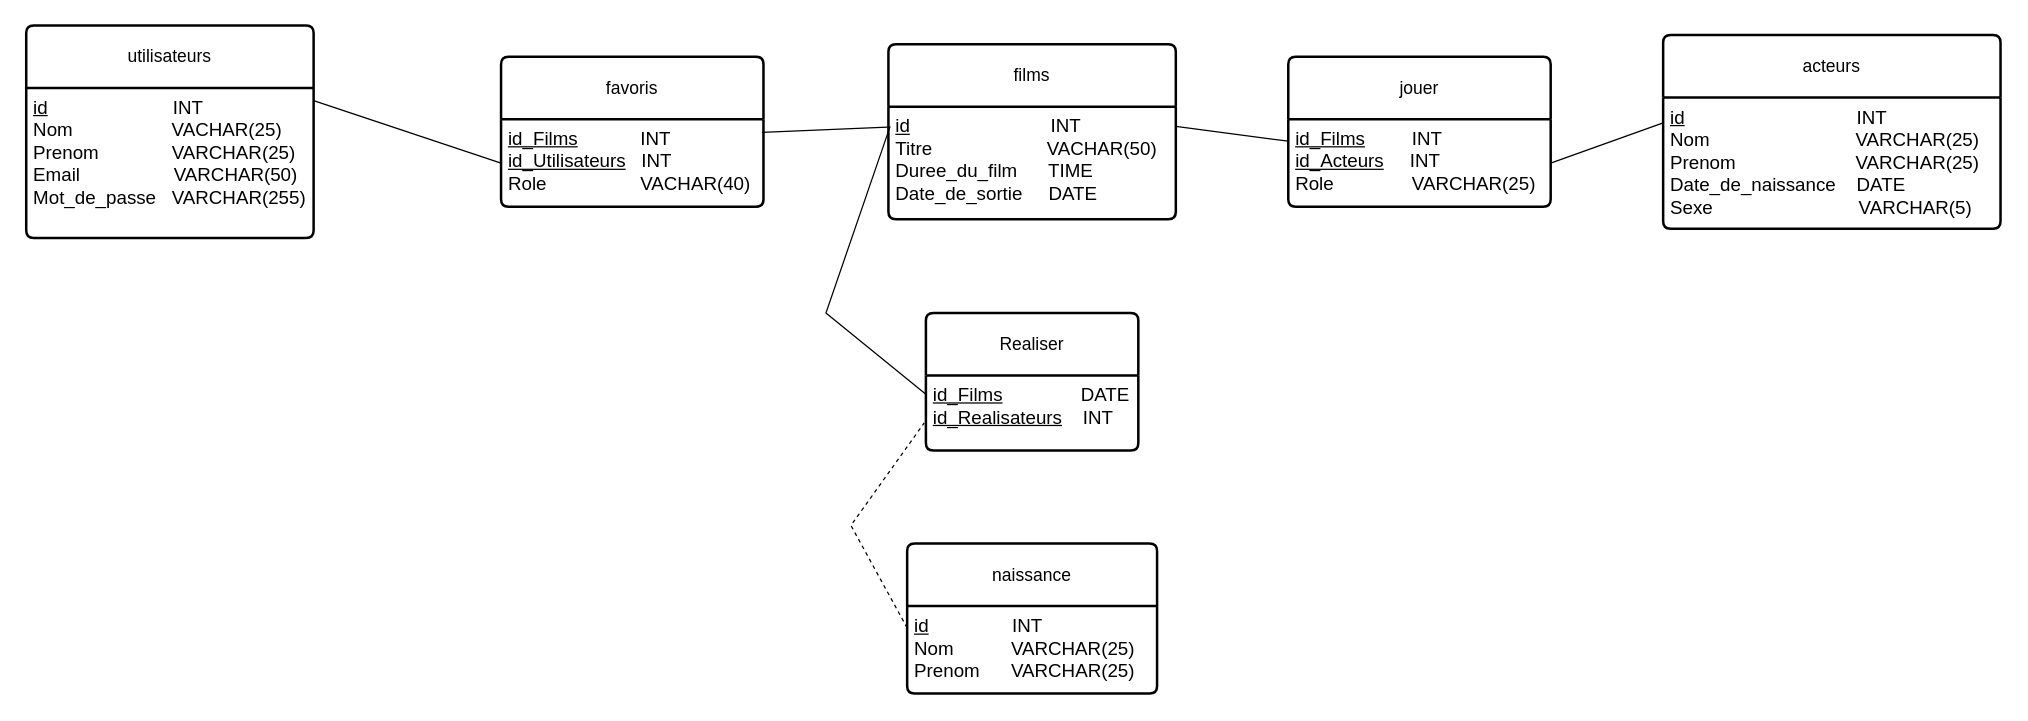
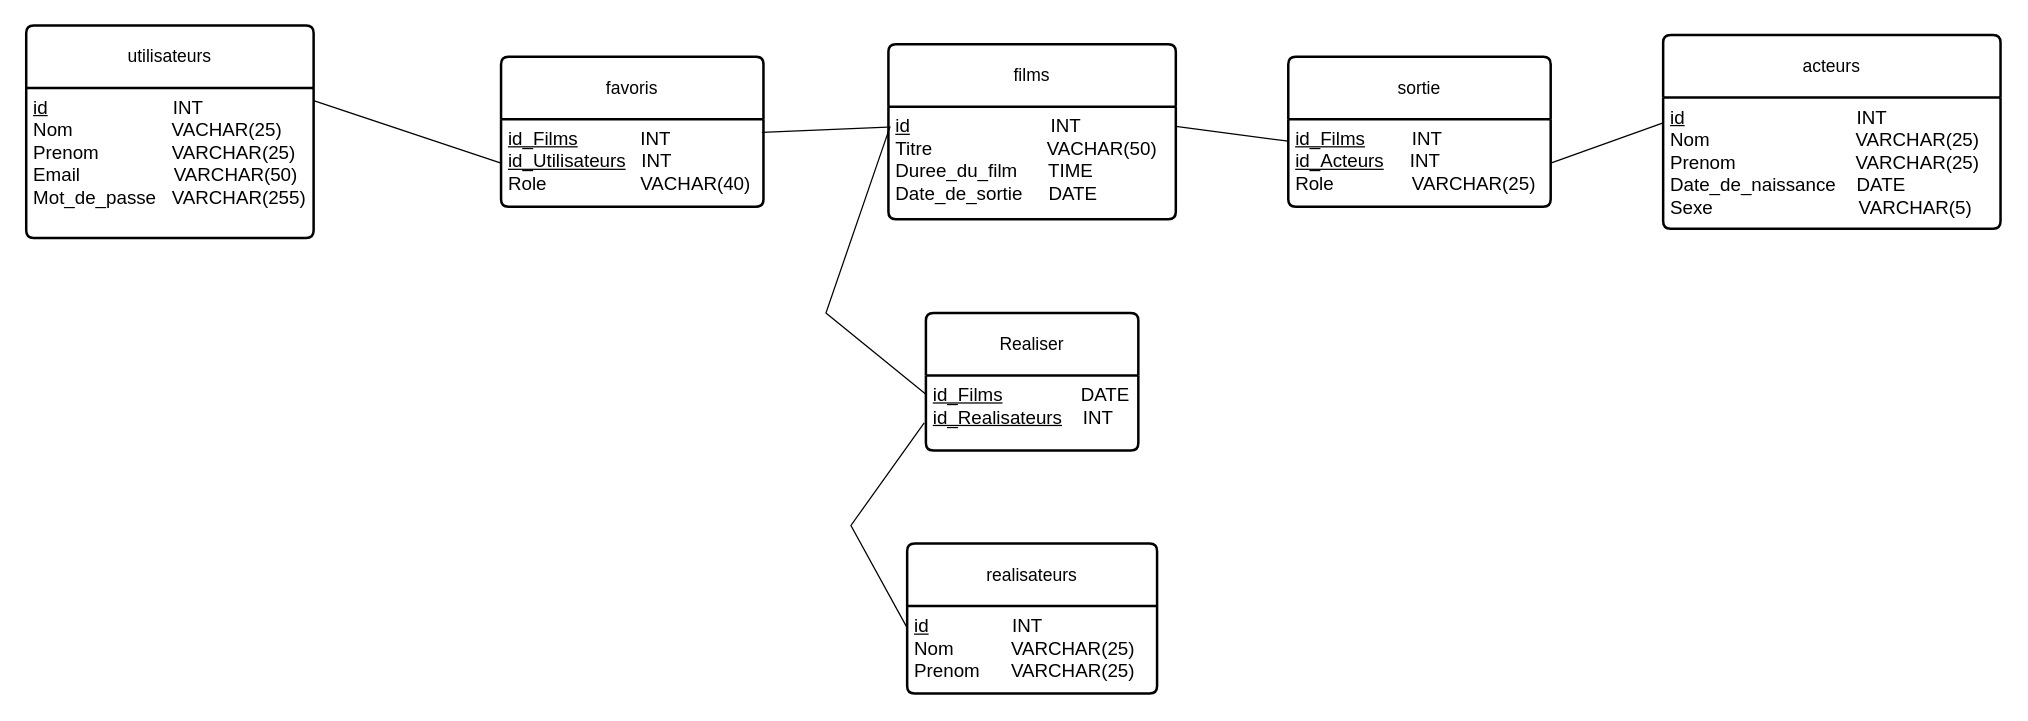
(1419, 88) -> (1419, 88)
(855, 520) -> (855, 520)
(1032, 576) -> (1032, 576)
